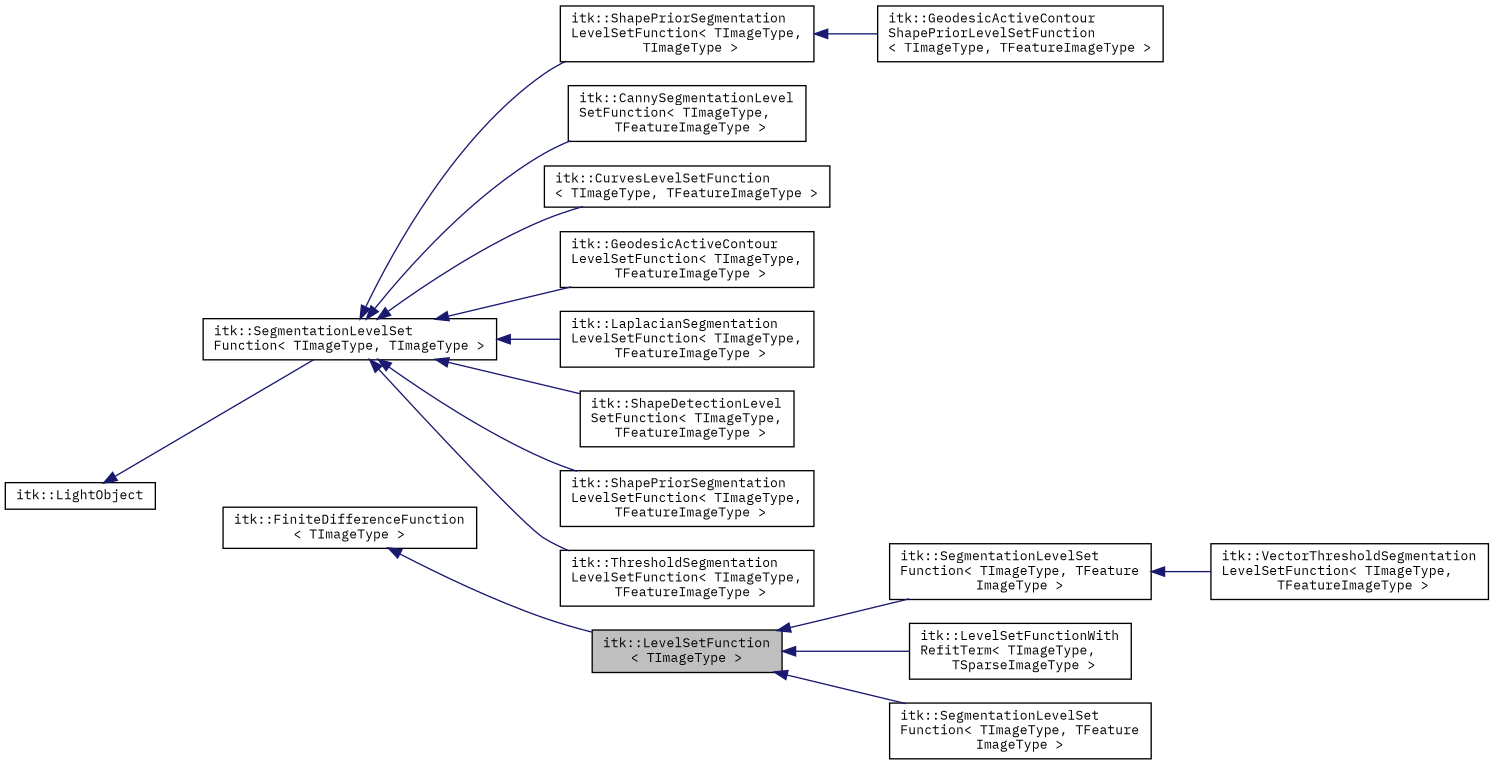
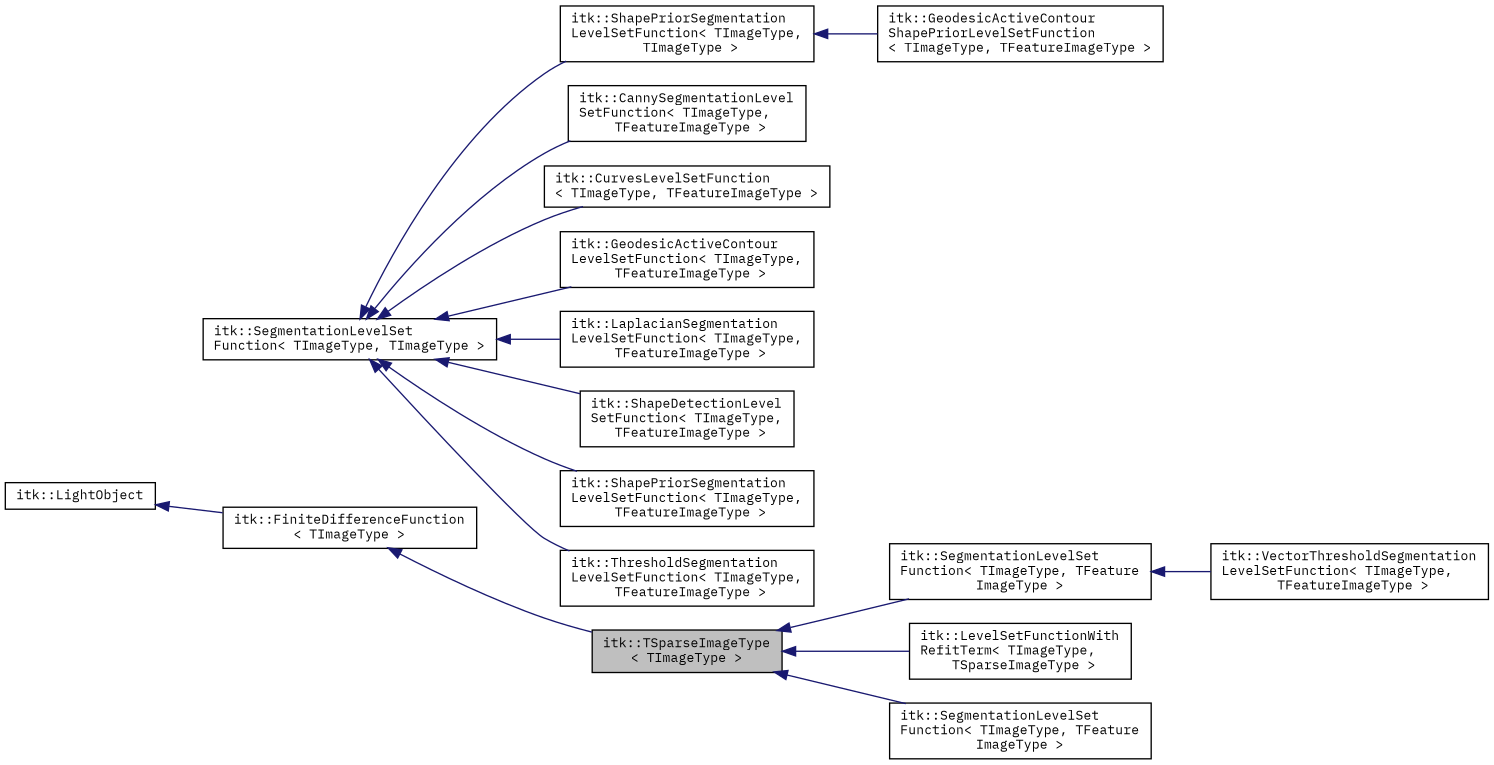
(215, 418) -> (196, 510)
(687, 651) -> (687, 651)
